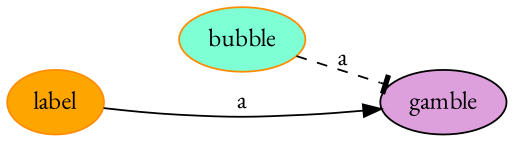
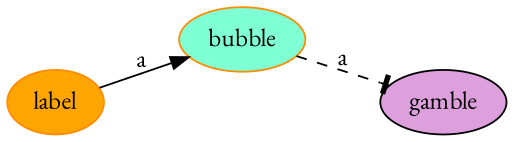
(233, 117) -> (136, 75)
